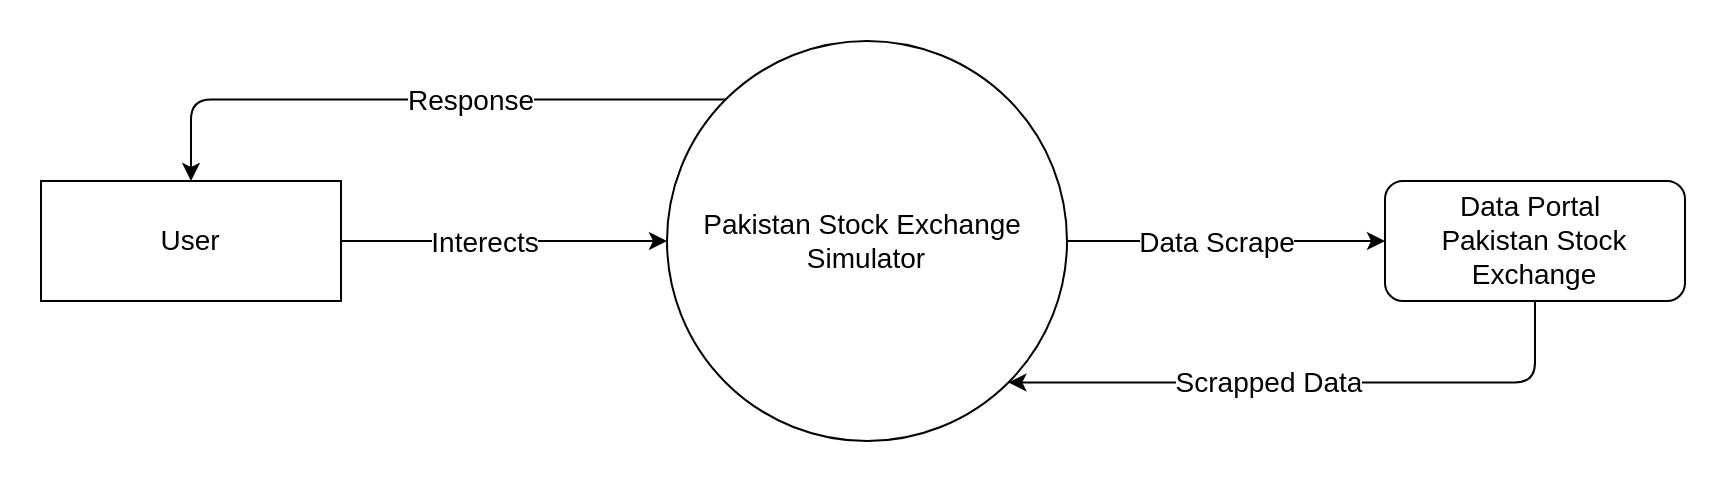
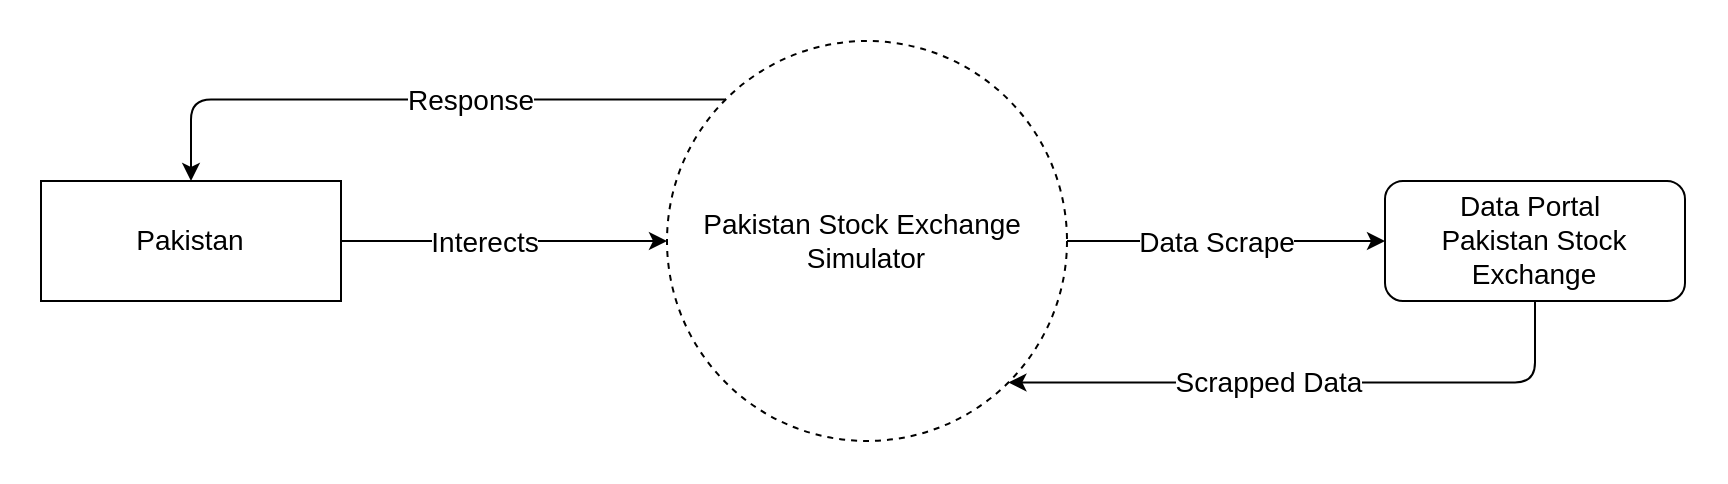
(191, 241) -> (191, 241)
(867, 241) -> (867, 241)
